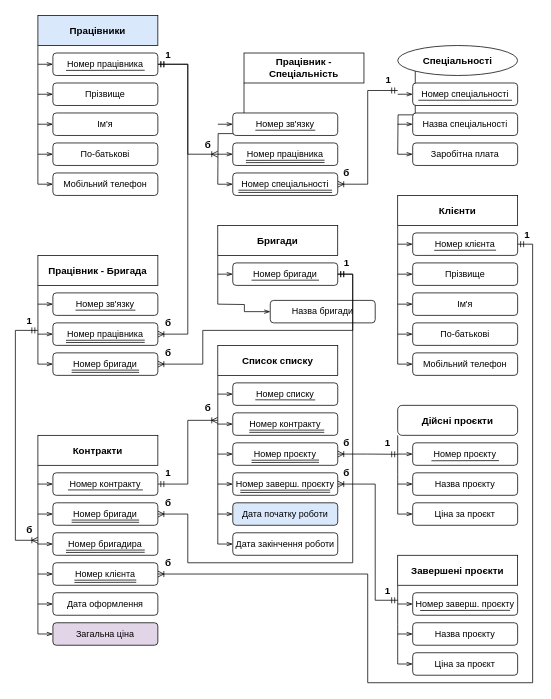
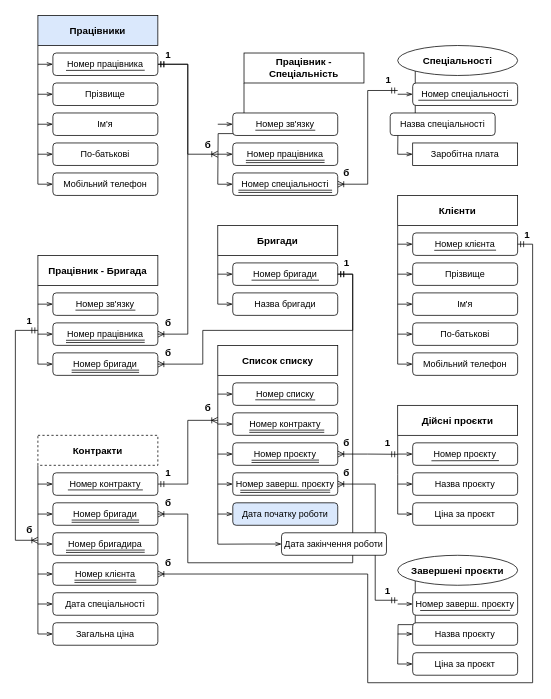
(465, 124) -> (443, 124)
(465, 154) -> (465, 154)
(323, 312) -> (285, 304)
(458, 420) -> (458, 420)
(98, 450) -> (98, 450)
(285, 544) -> (334, 544)
(458, 570) -> (458, 570)
(105, 604) -> (105, 604)
(105, 634) -> (105, 634)
